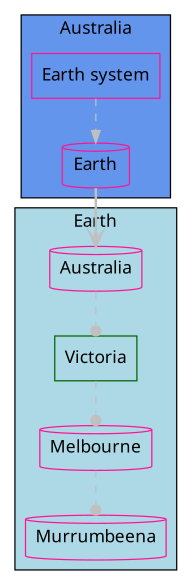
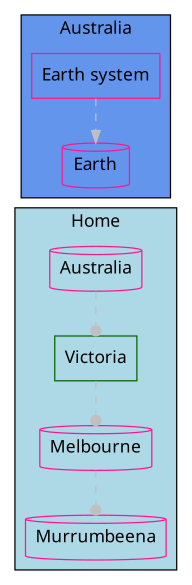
(96, 215) -> none
(96, 222) -> (96, 222)
